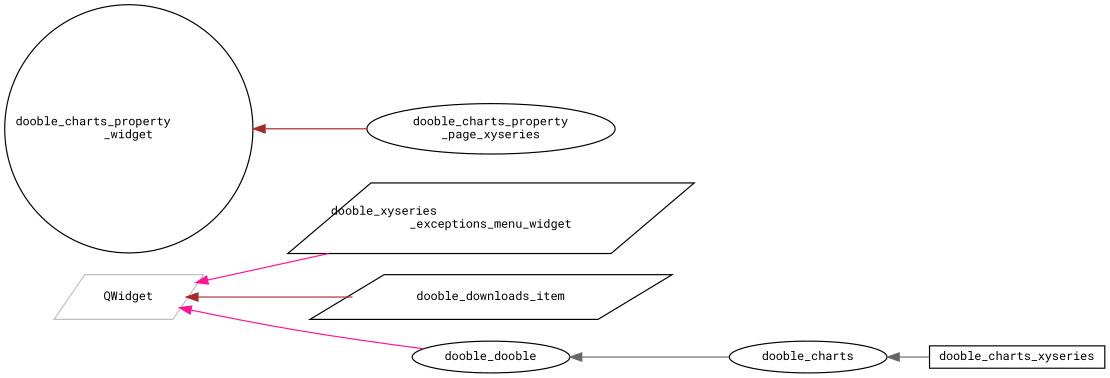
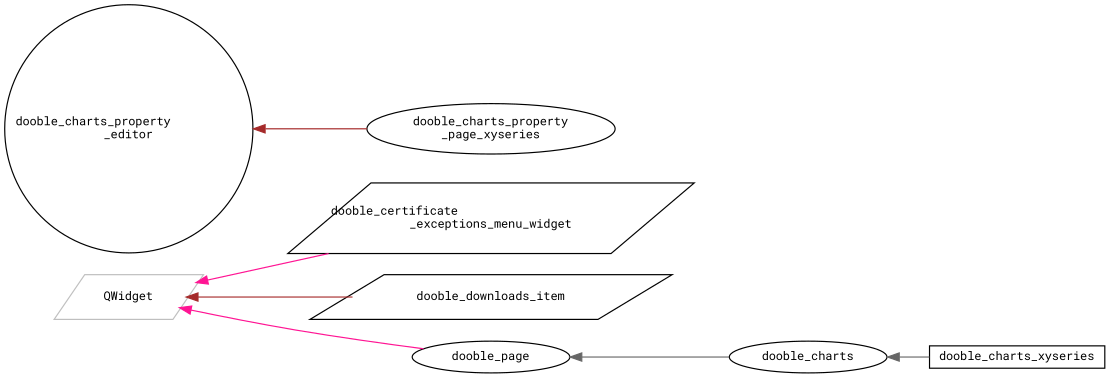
(129, 129) -> (129, 129)
(491, 218) -> (491, 218)
(491, 357) -> (491, 357)
